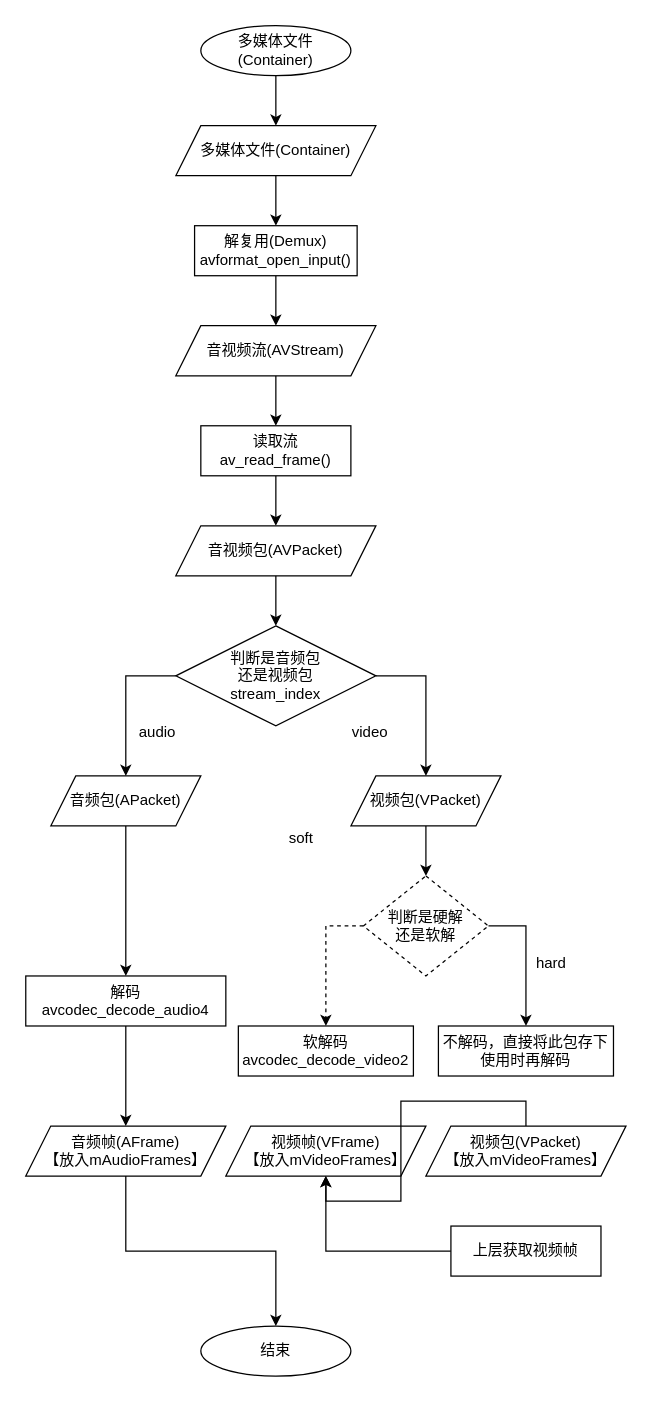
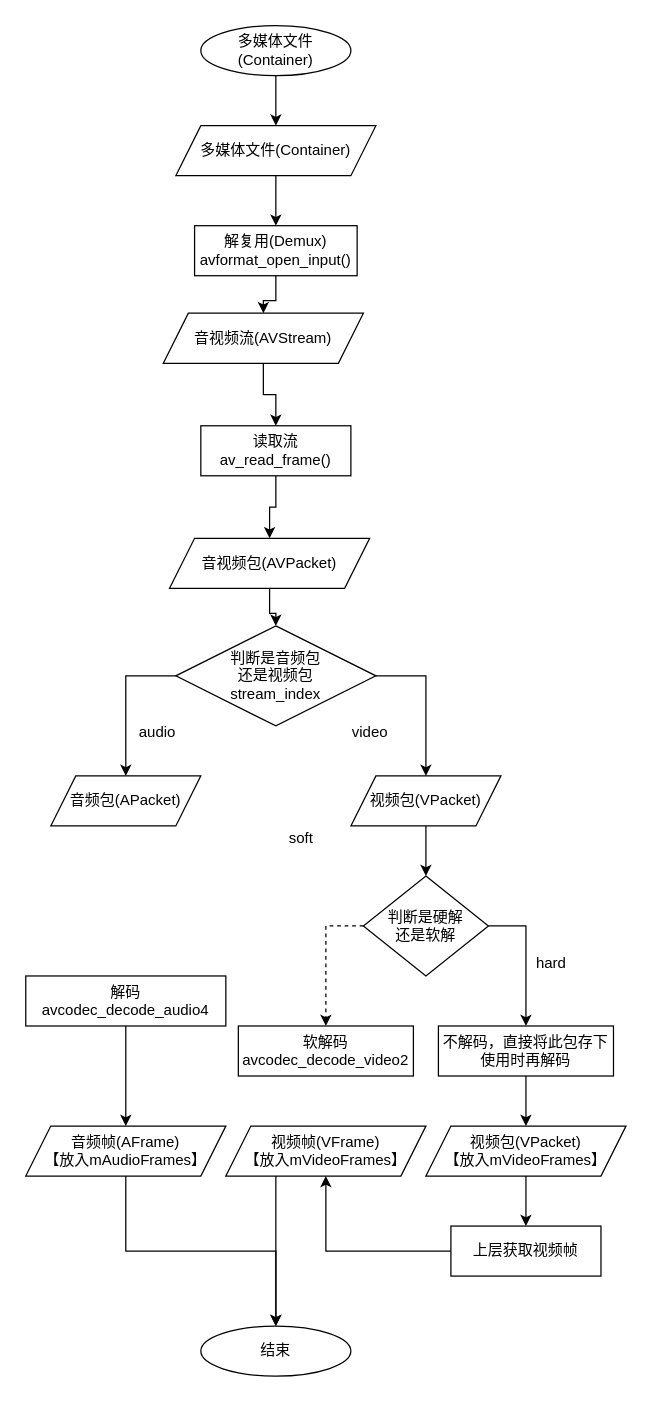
(276, 351) -> (263, 338)
(276, 551) -> (269, 563)
(126, 897) -> none
(426, 926) -> (426, 926)
none -> (526, 1087)
(401, 1127) -> (526, 1197)
none -> (276, 1212)
